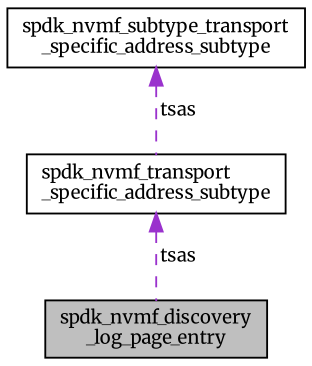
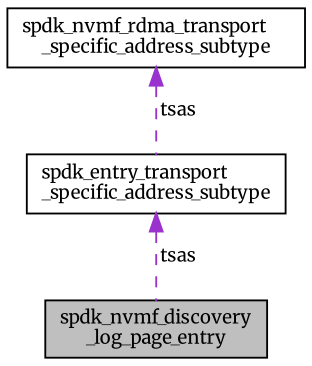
(156, 38) -> (156, 38)
(156, 184) -> (156, 184)
